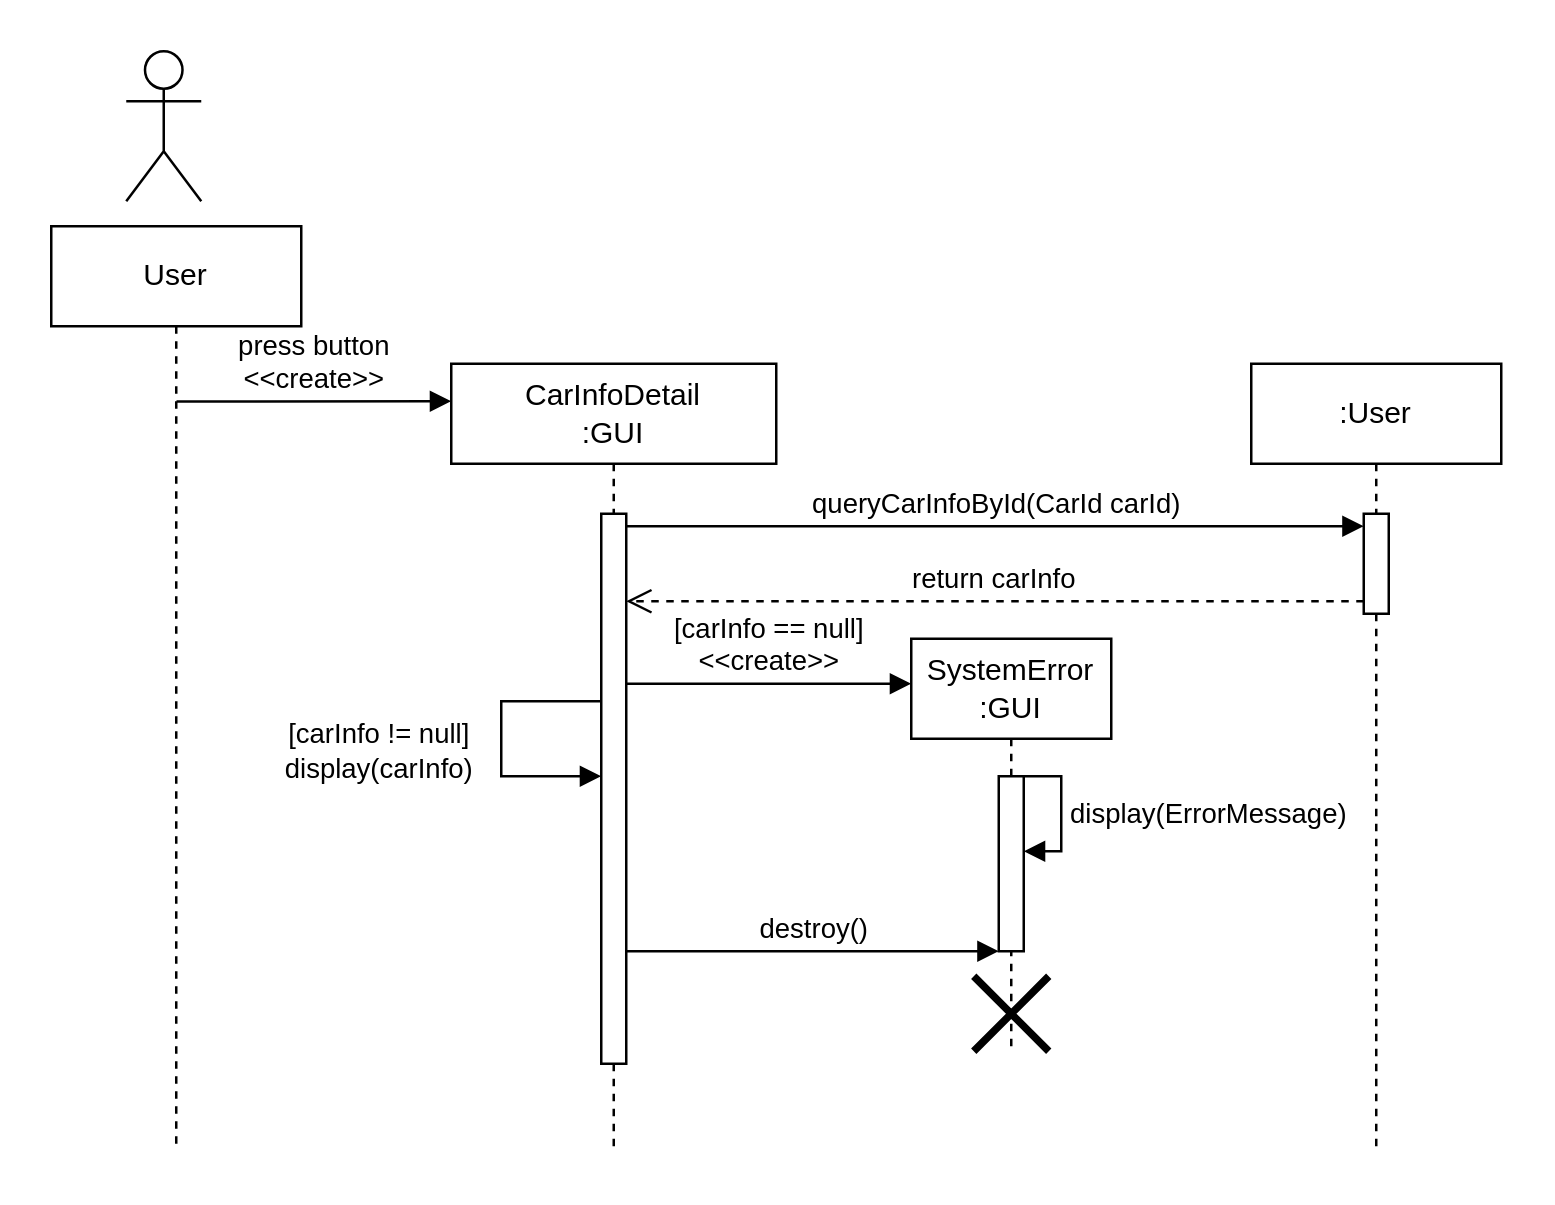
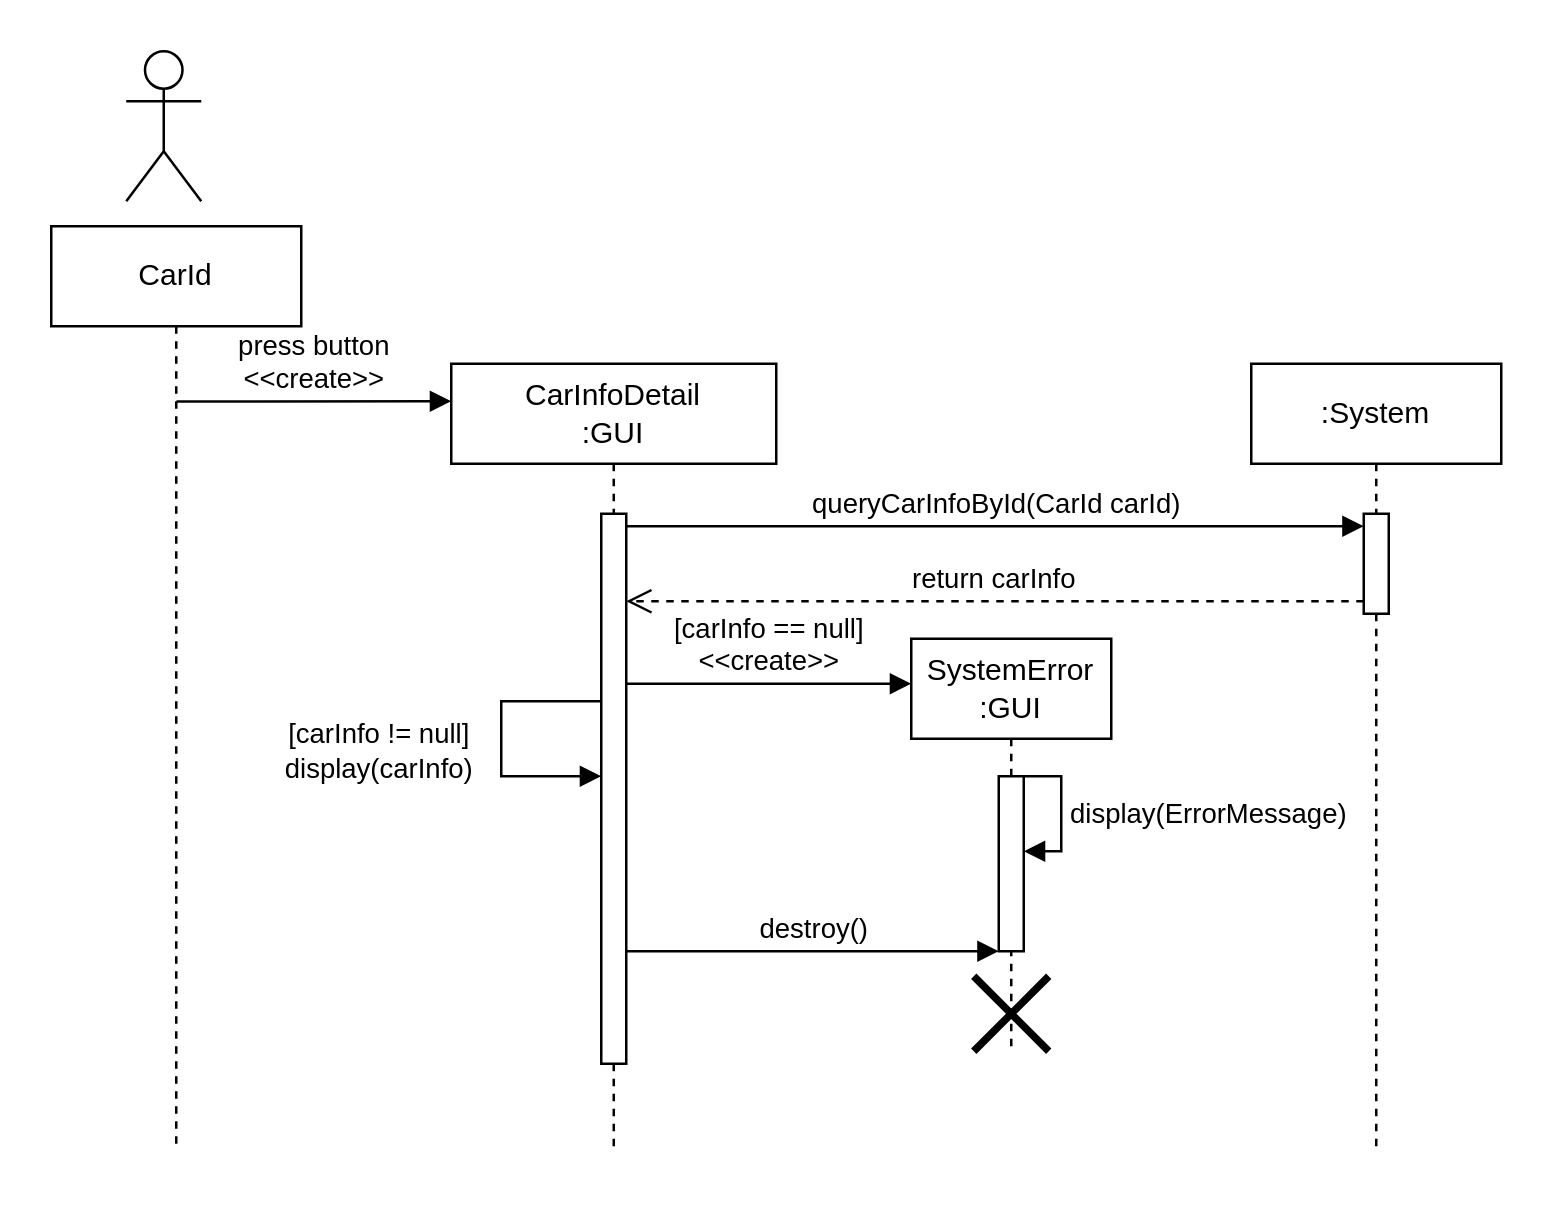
(176, 276) -> (176, 276)
(1376, 414) -> (1376, 414)
